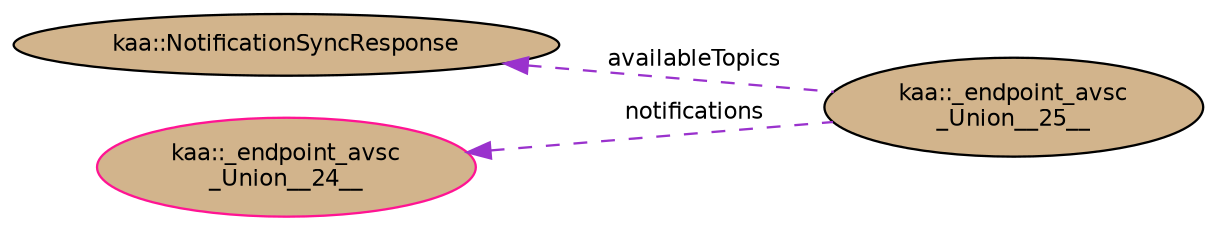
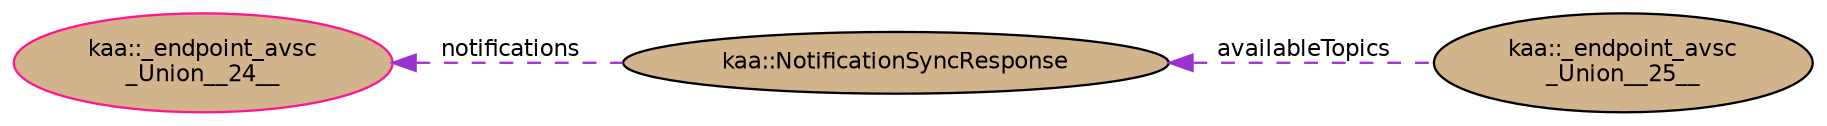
(662, 136) -> (520, 63)
